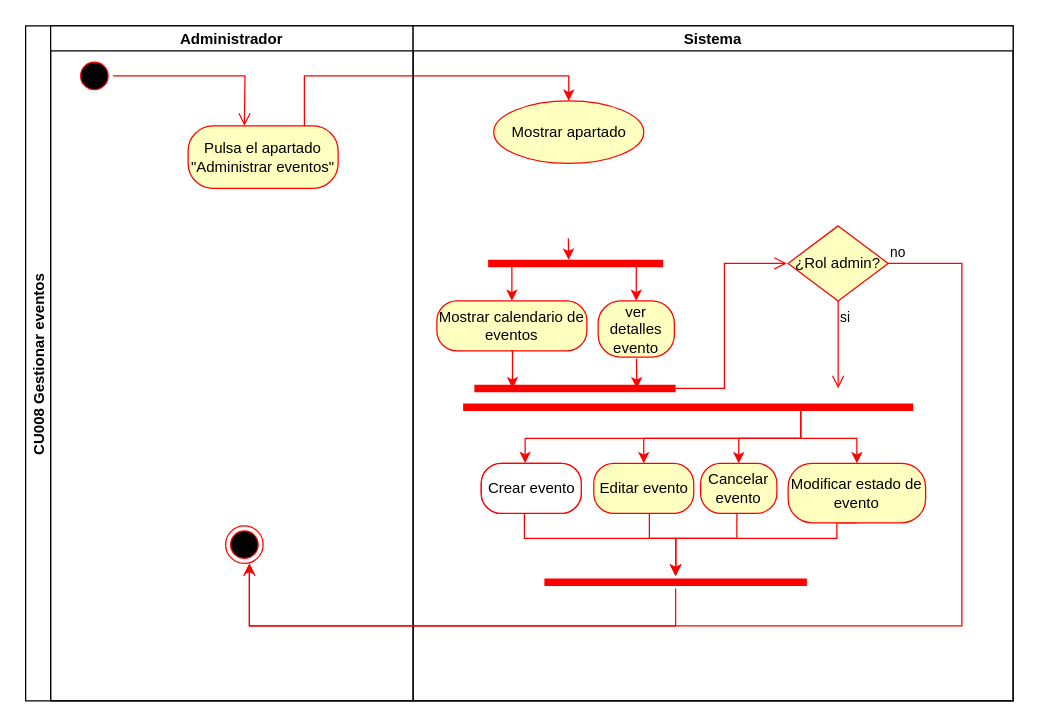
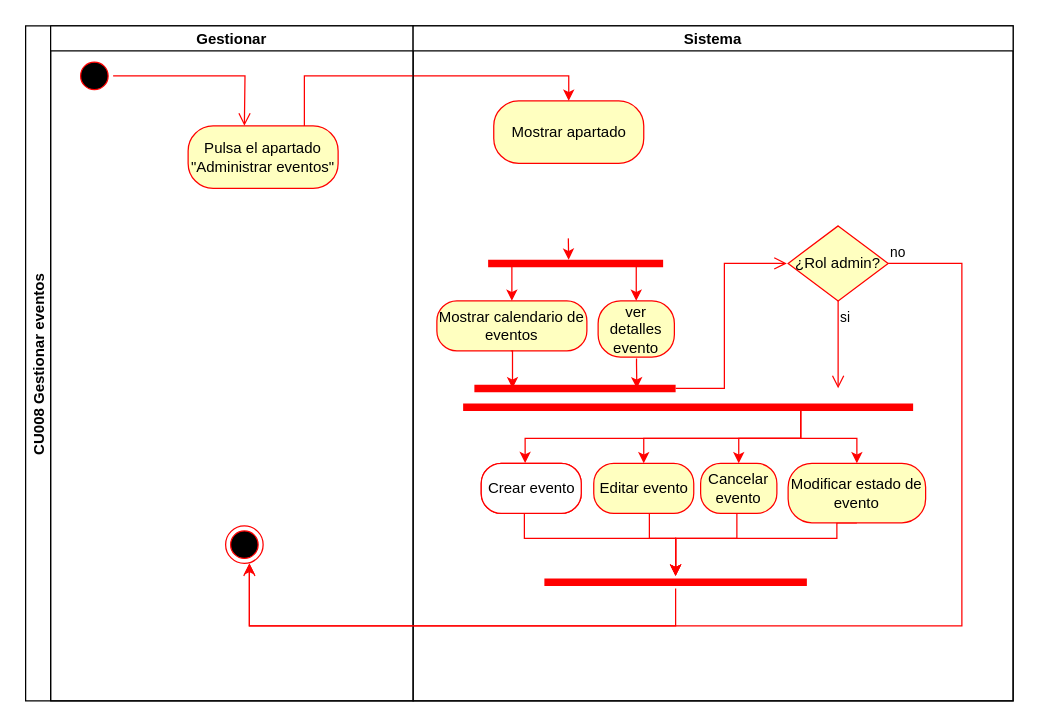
(231, 39) -> (231, 39)
(569, 132) -> (569, 132)
